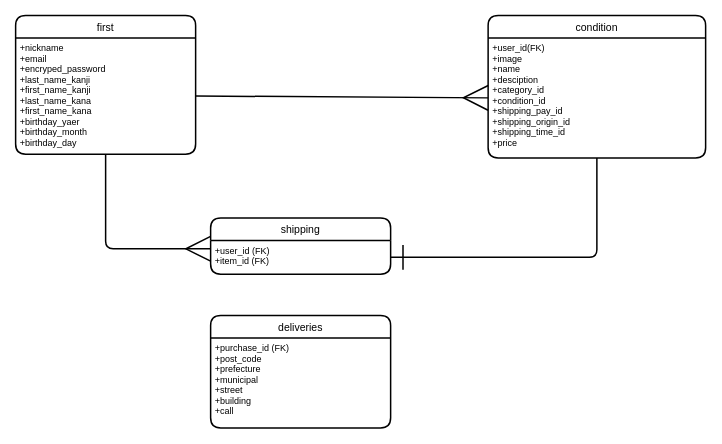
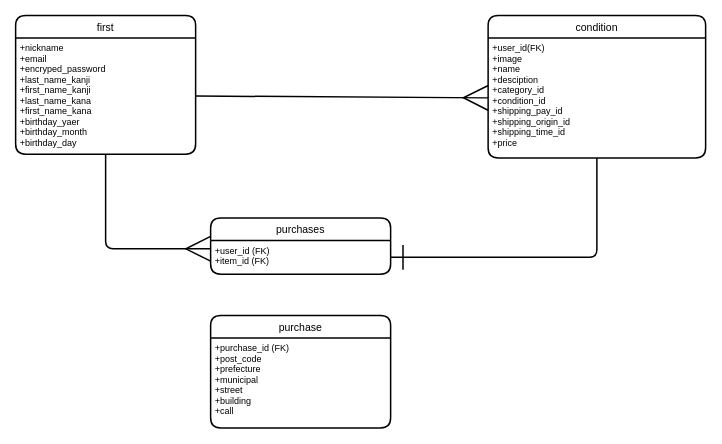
(300, 230) -> (300, 230)
(300, 327) -> (300, 327)
